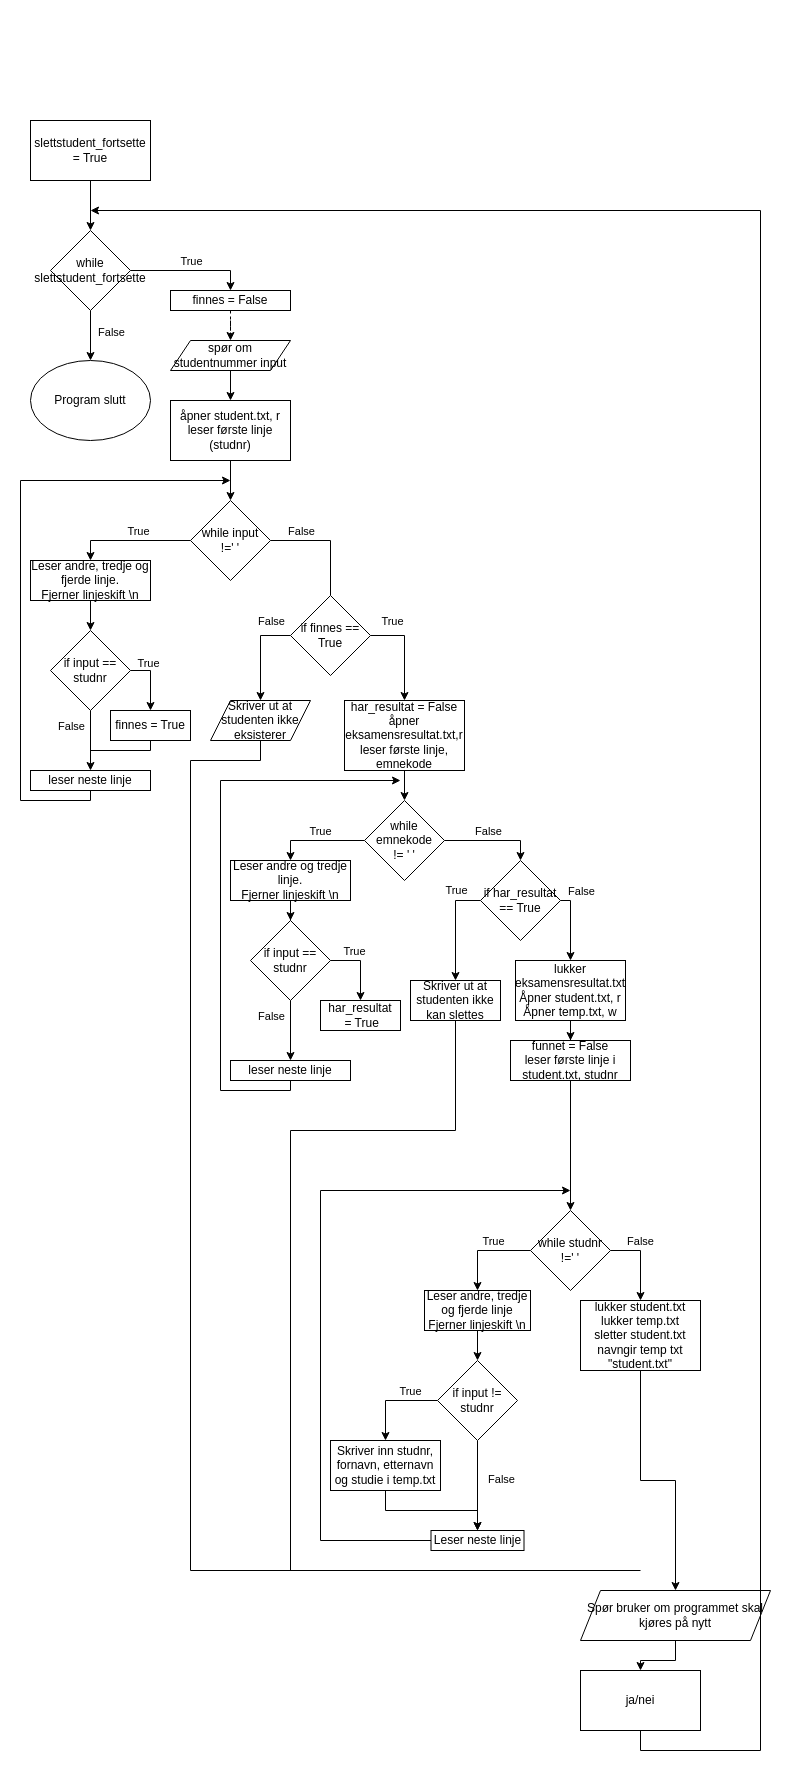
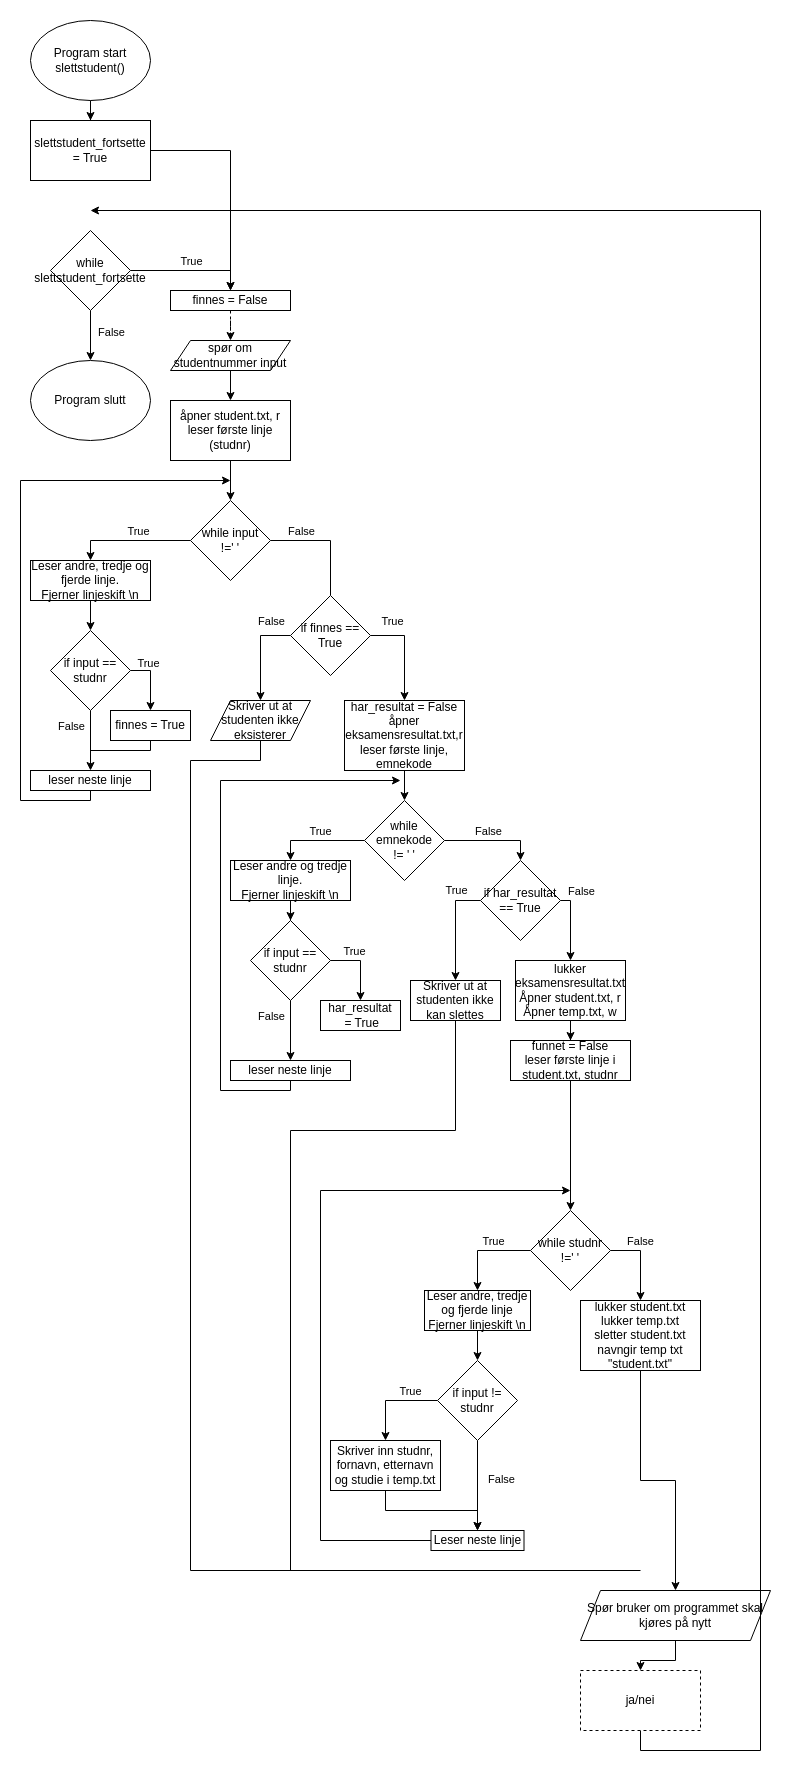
none -> (91, 61)
none -> (91, 115)
(91, 202) -> (231, 169)
(641, 1701) -> (641, 1701)
